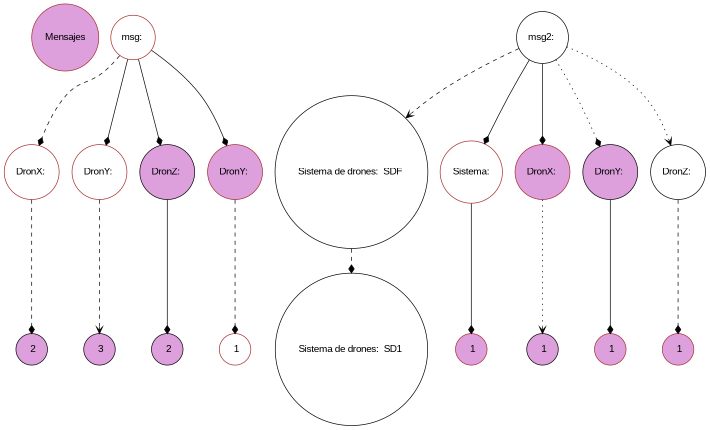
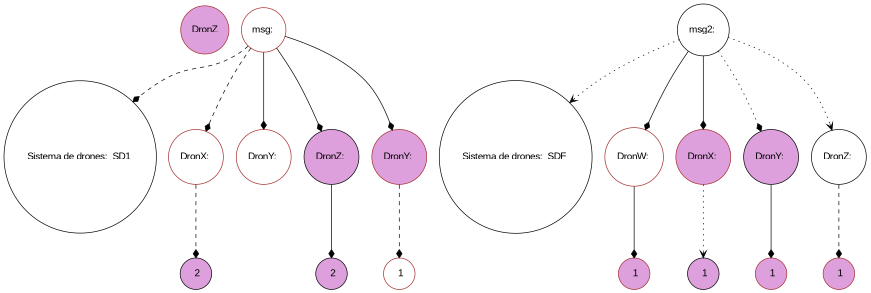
(65, 37) -> (205, 30)
(463, 77) -> (625, 65)
(471, 172) -> (634, 157)
(351, 257) -> (193, 69)
(99, 349) -> none
